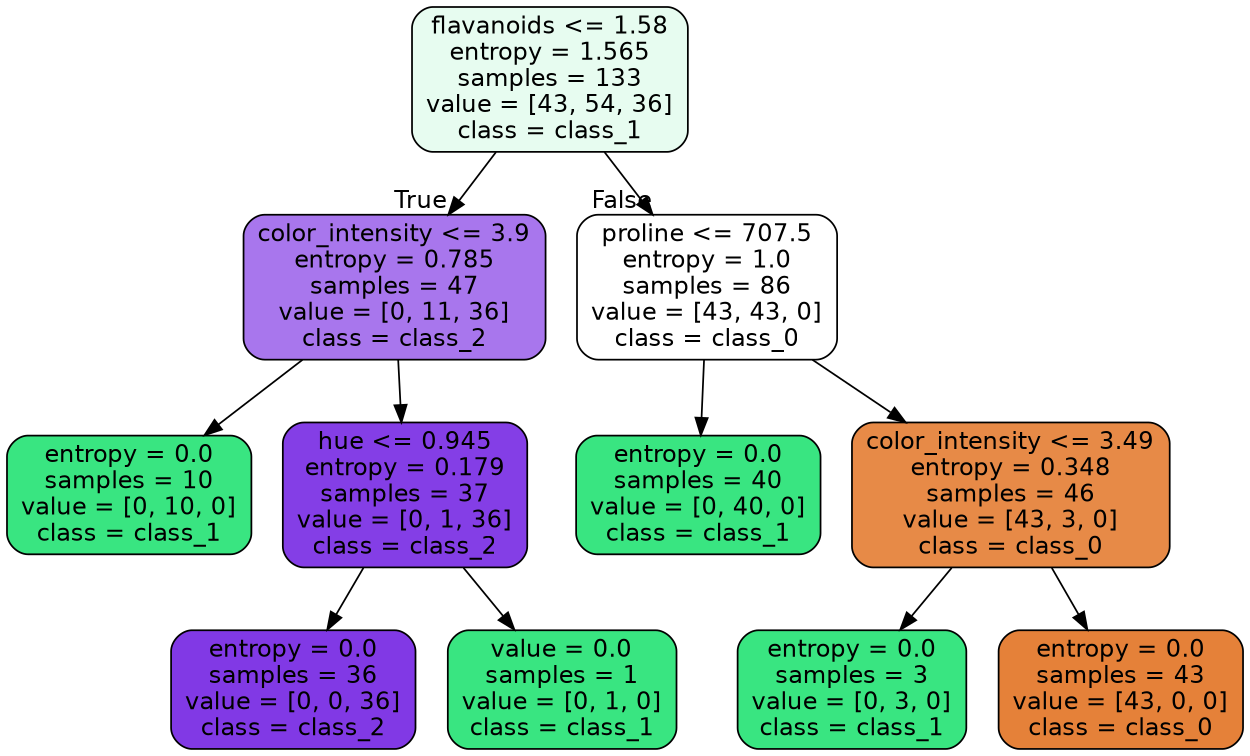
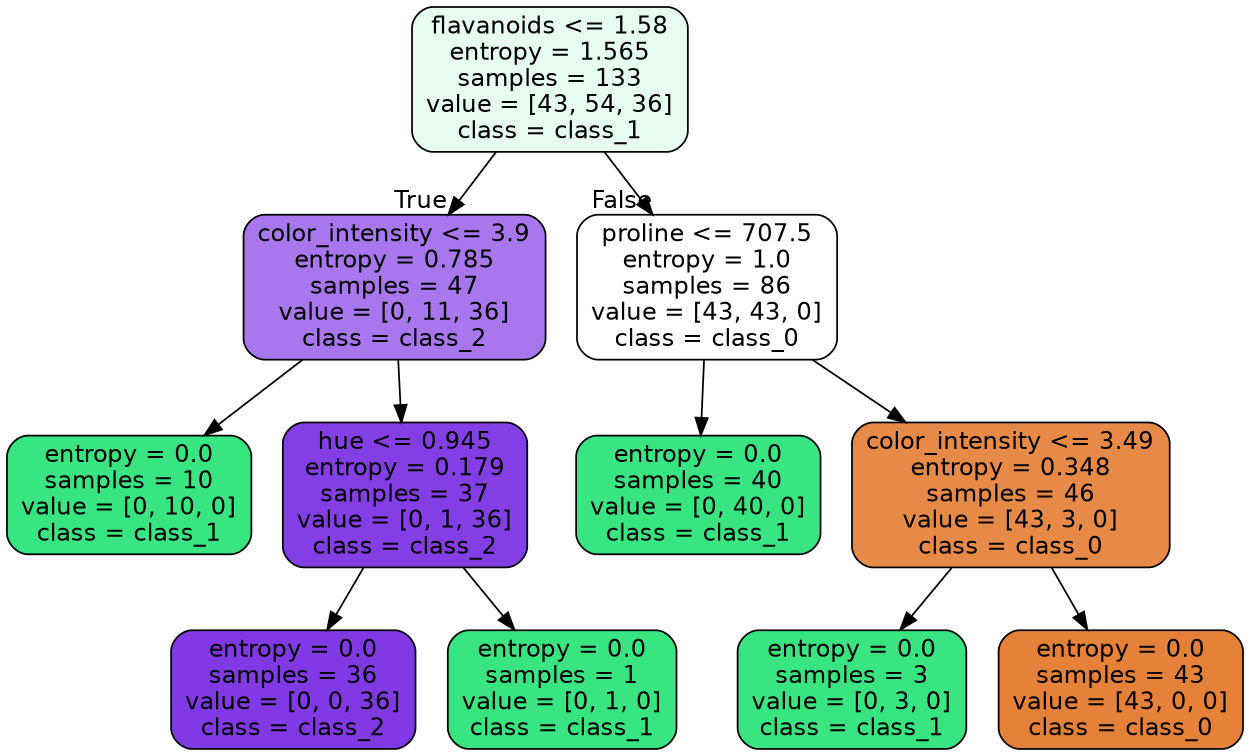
(562, 690) -> (562, 690)
